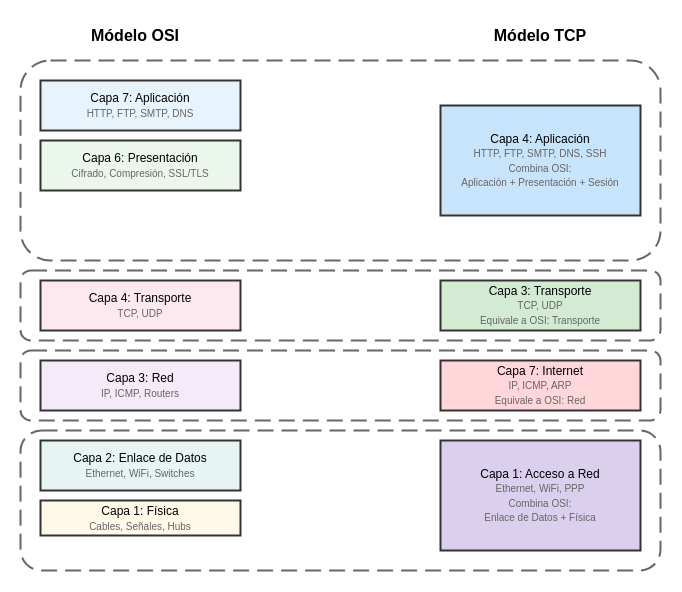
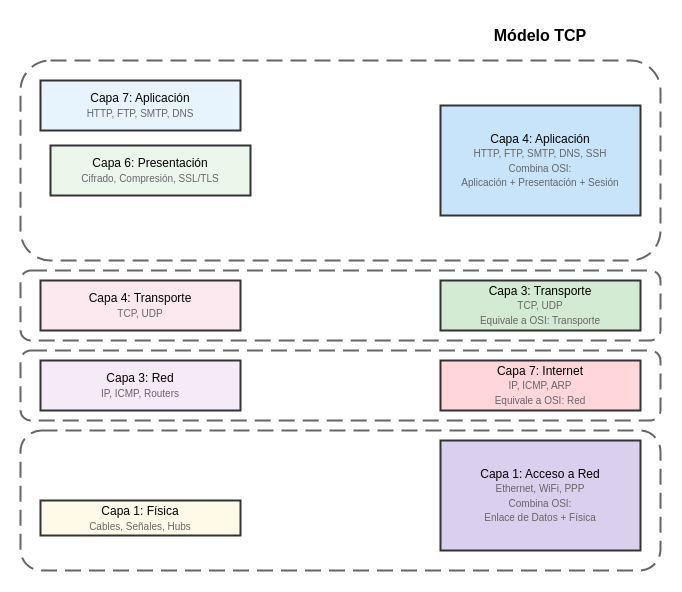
(136, 36) -> none
(141, 166) -> (151, 171)
(141, 466) -> none
